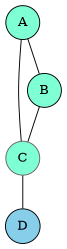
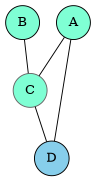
(34, 56) -> (63, 90)
